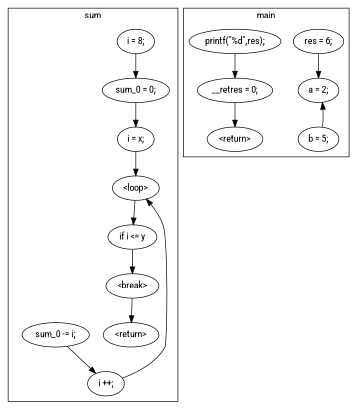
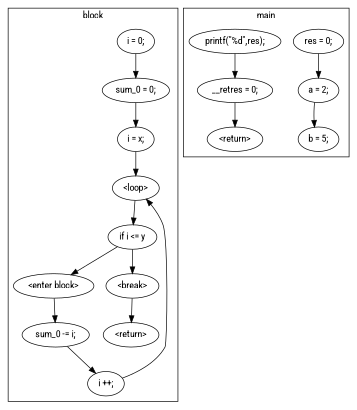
(93, 16) -> (93, 16)
(136, 41) -> (136, 41)
(319, 41) -> (319, 41)
(323, 118) -> (314, 111)
none -> (54, 286)
